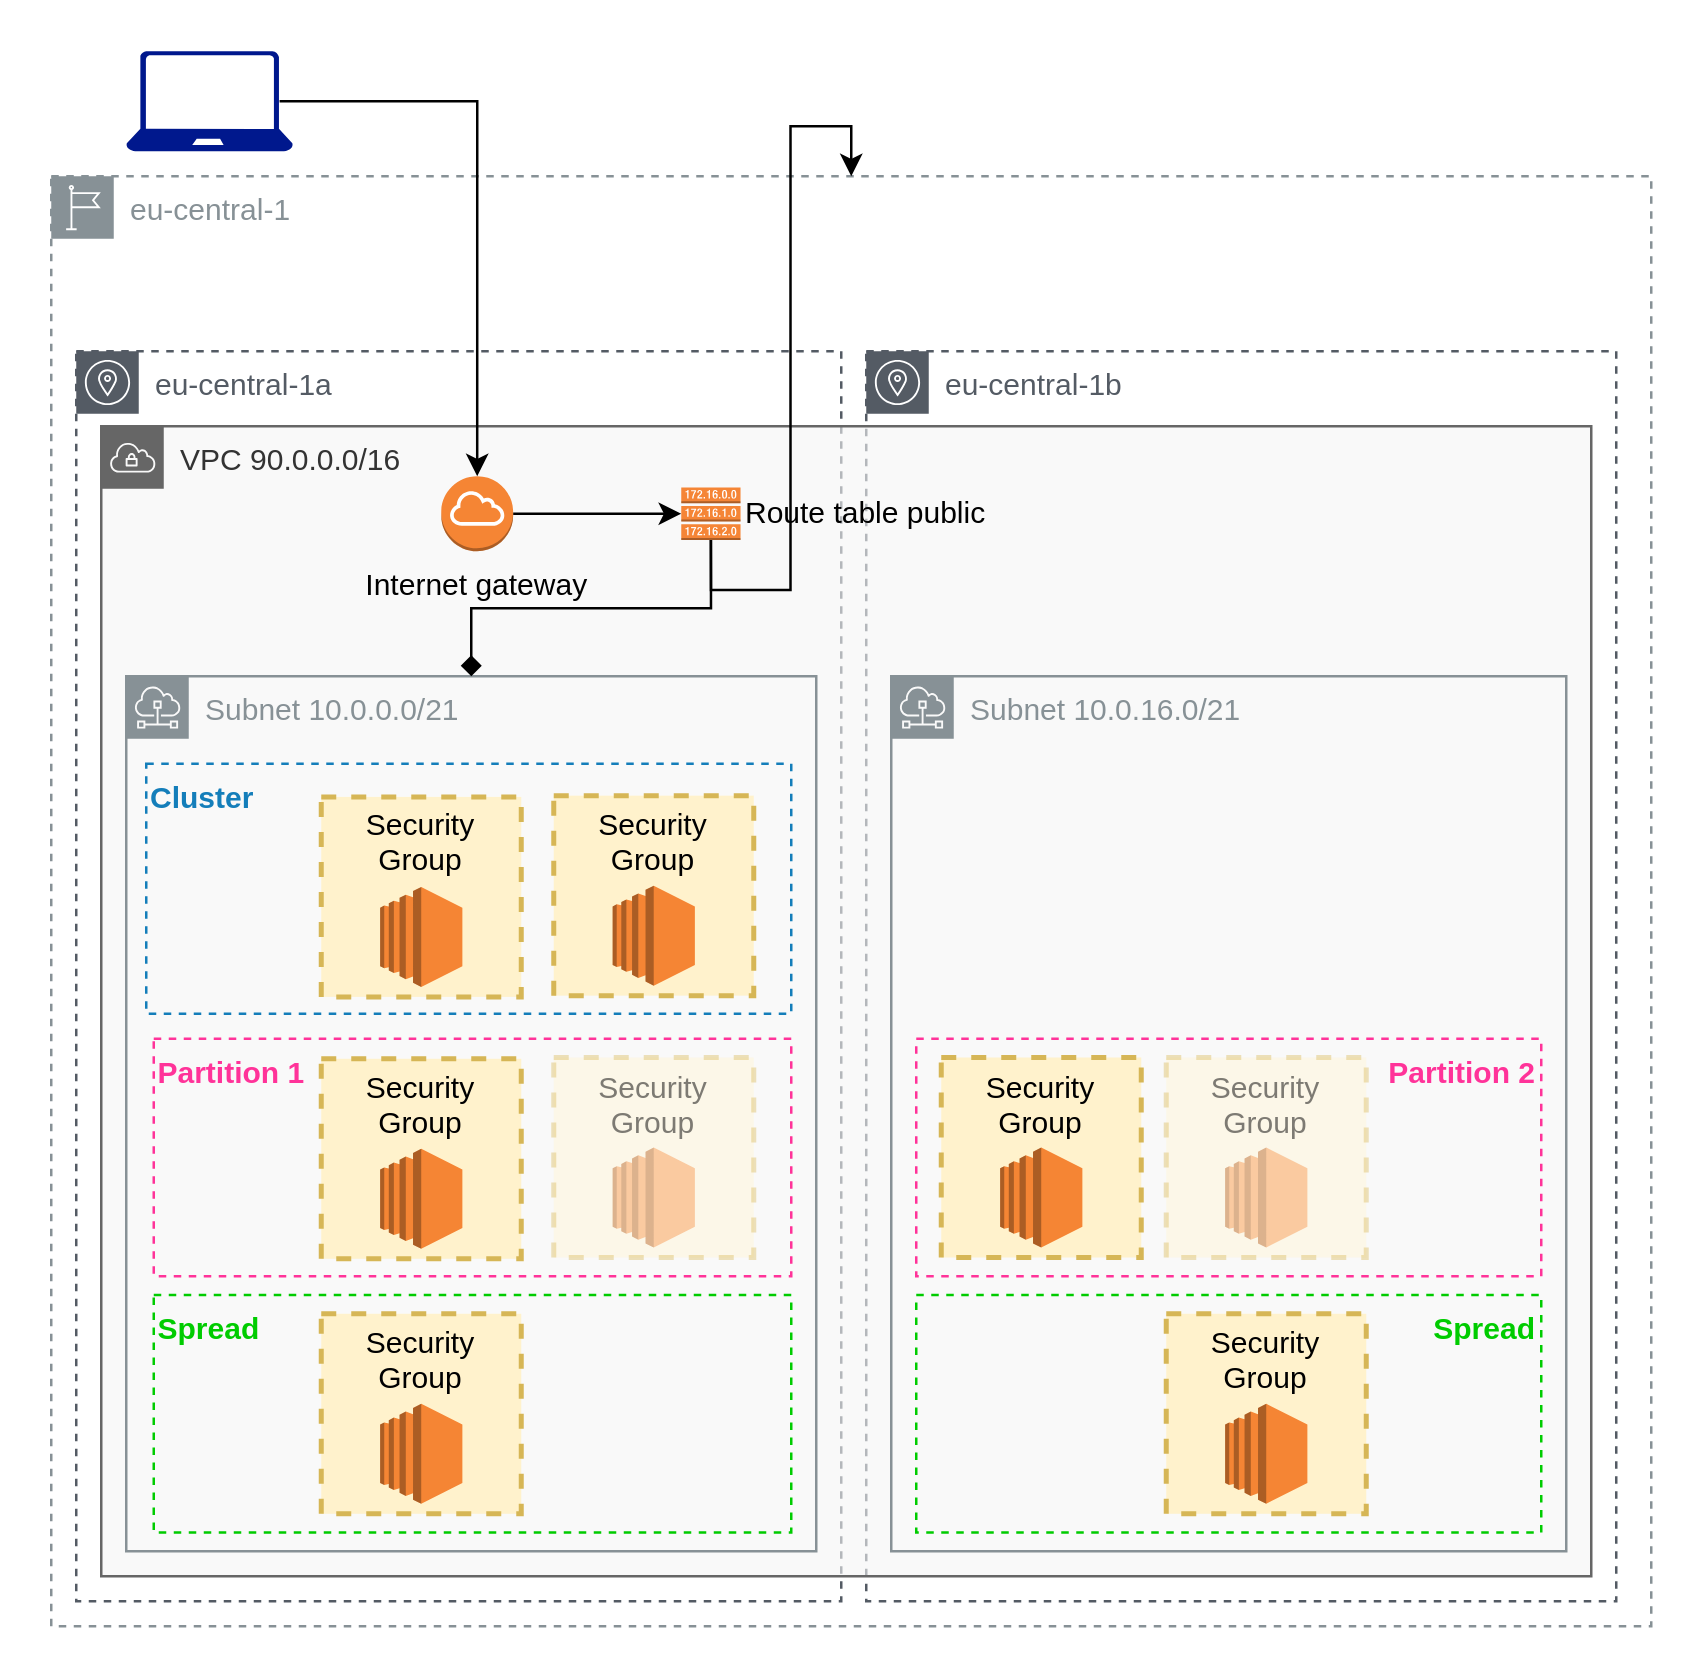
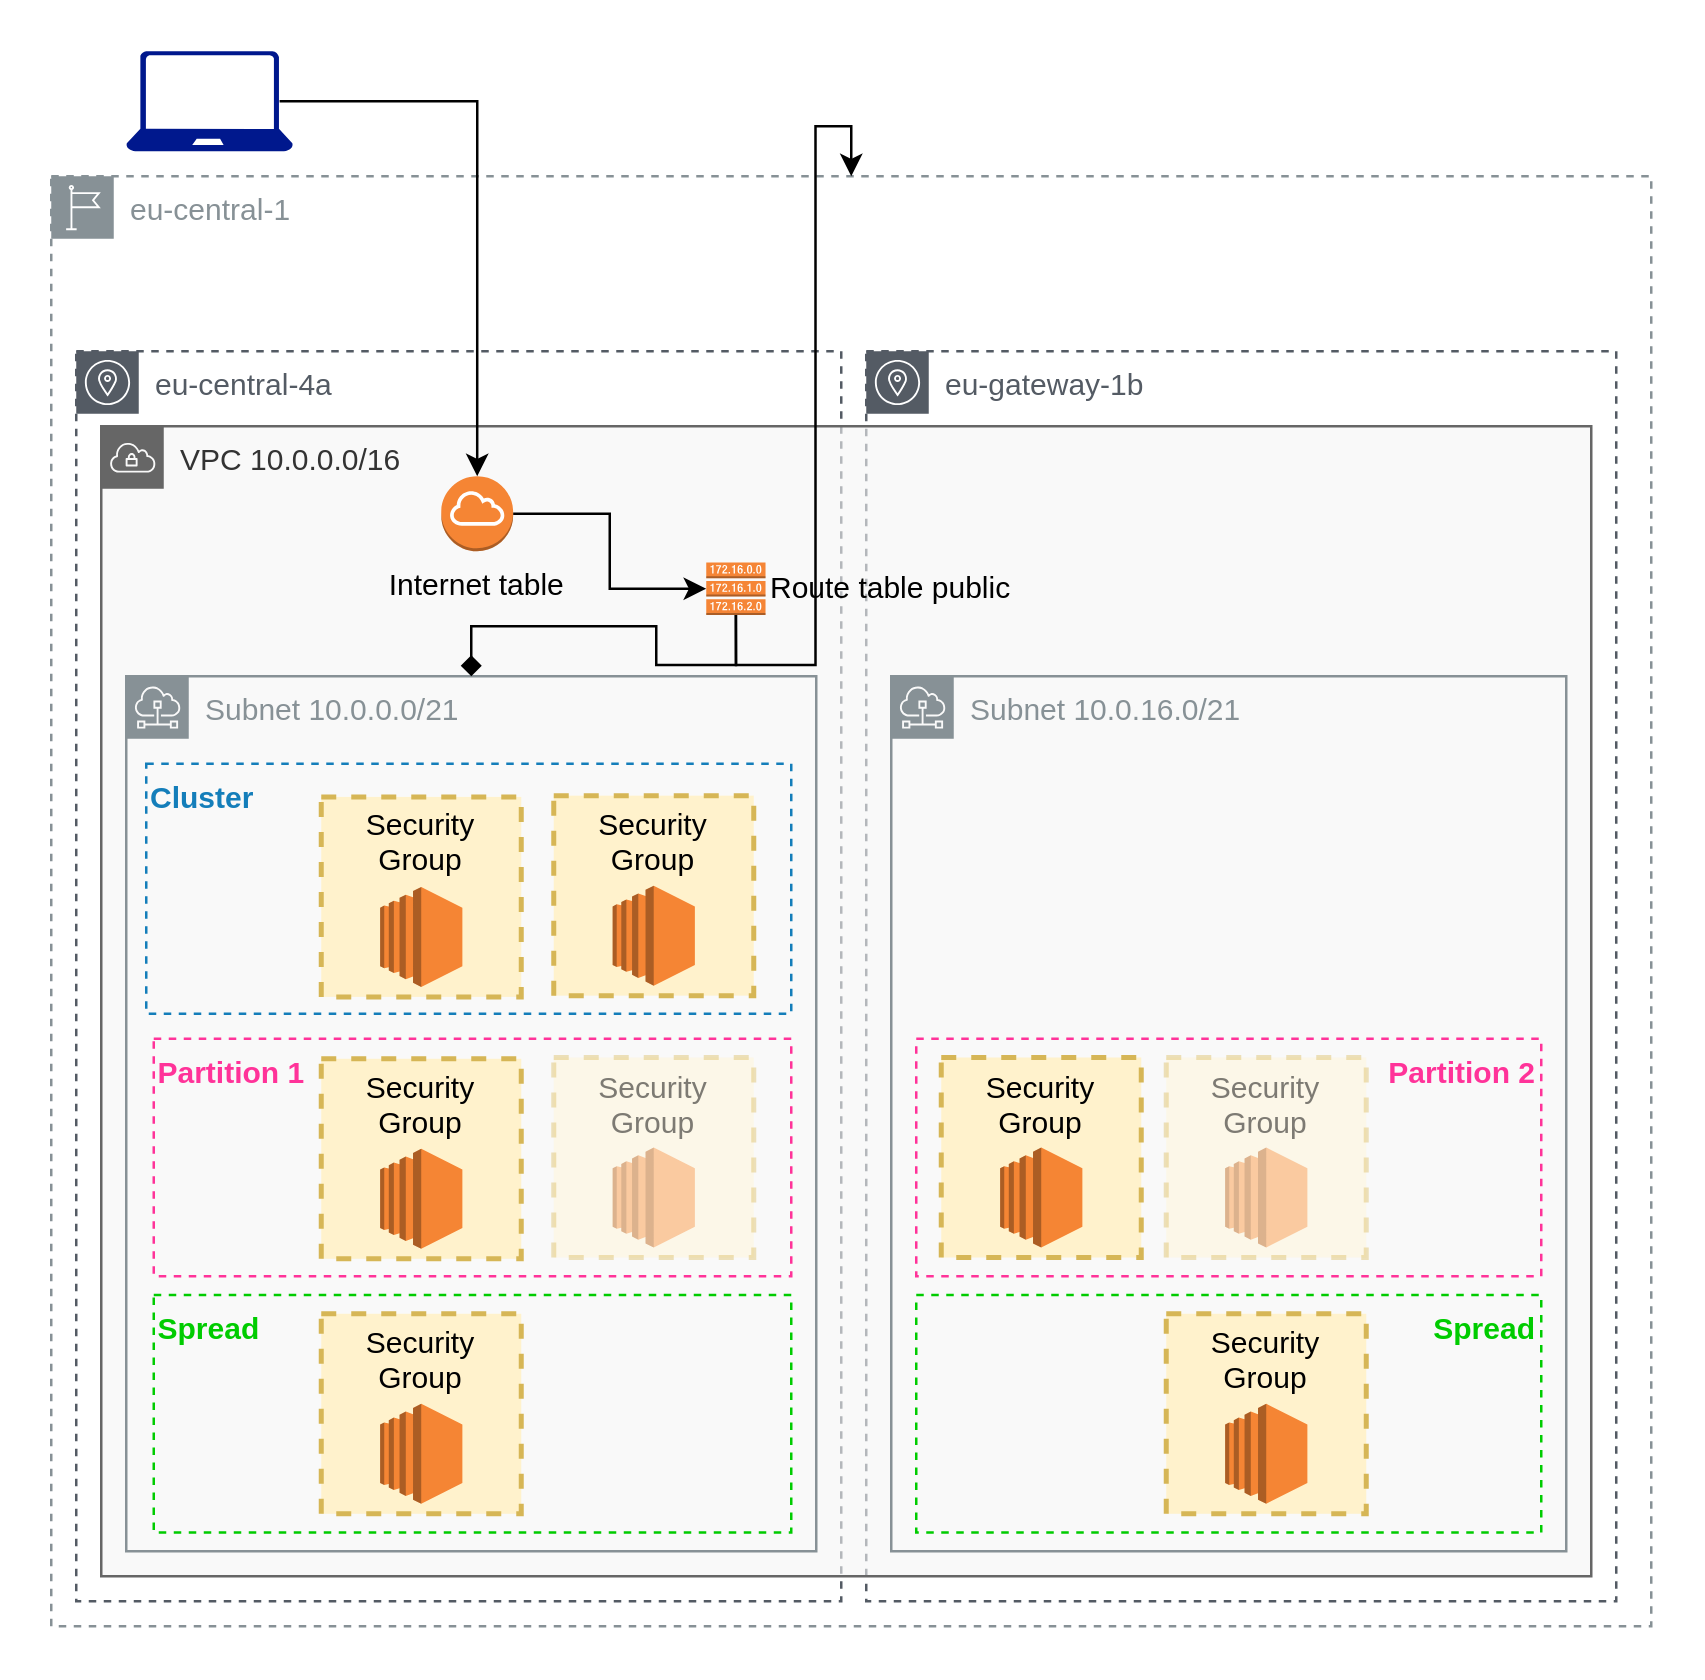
(262, 387) -> (262, 387)
(1052, 387) -> (1055, 387)
(292, 462) -> (292, 462)
(711, 514) -> (736, 589)
(478, 587) -> (478, 587)
